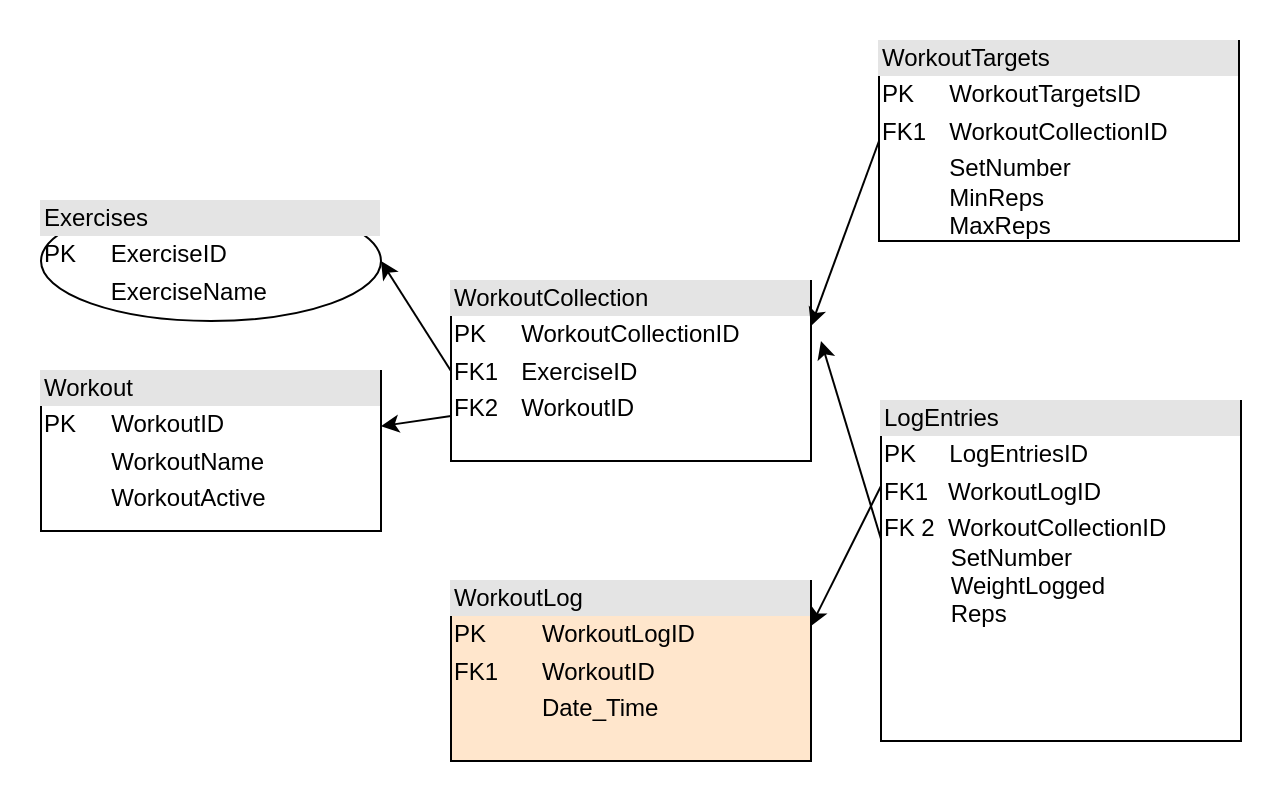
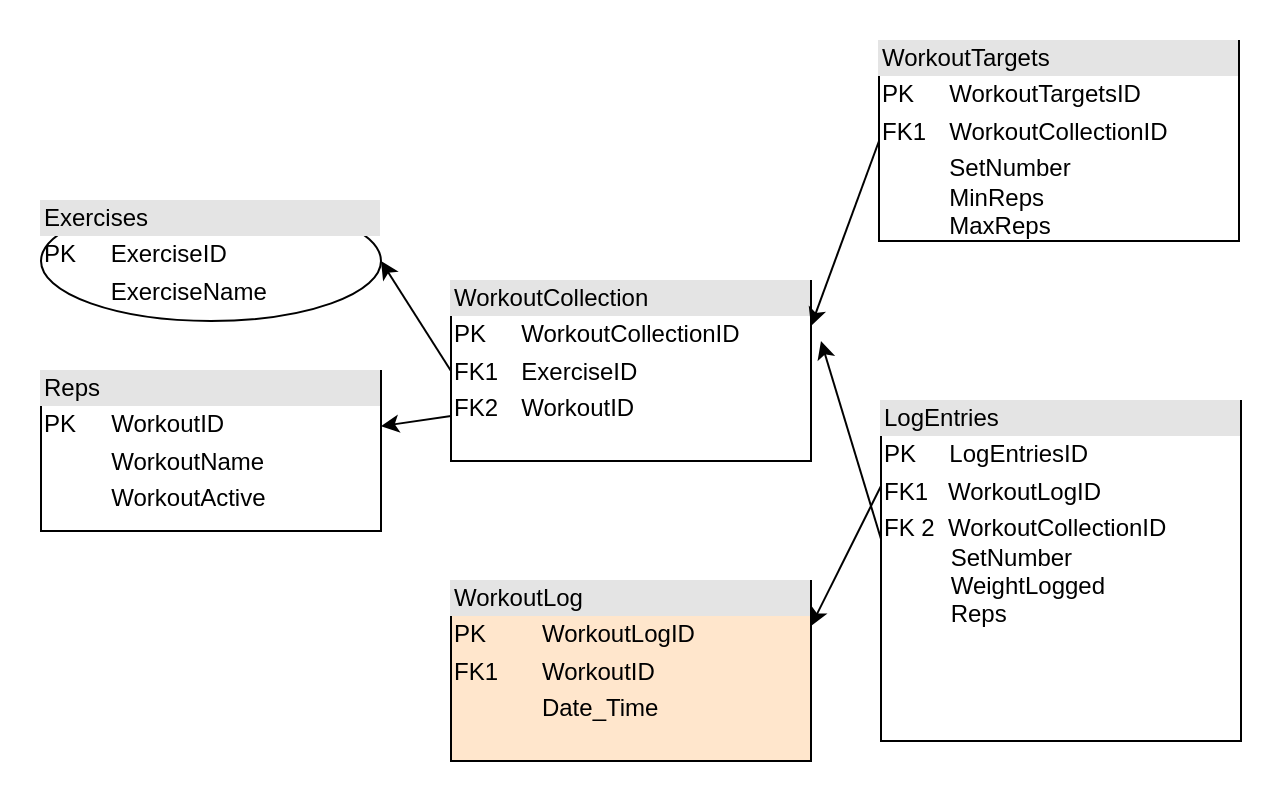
(125, 429) -> (125, 429)
